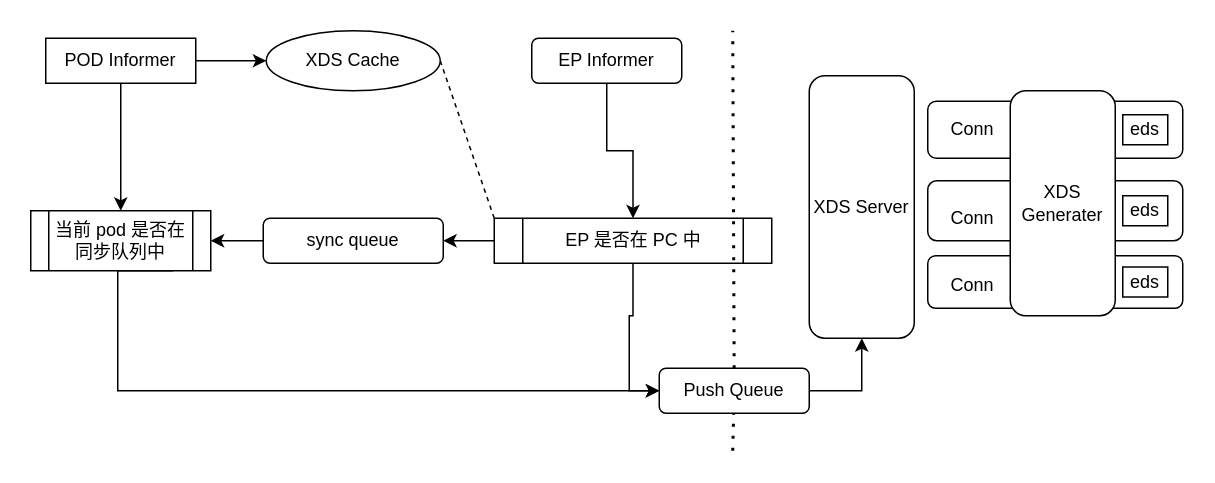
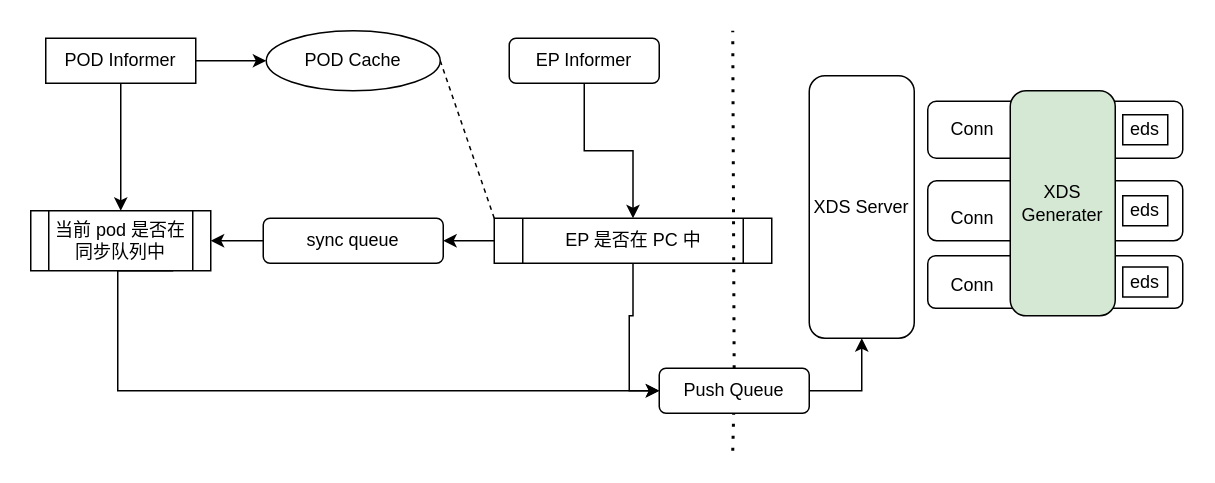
(353, 61) -> (353, 61)
(607, 61) -> (584, 61)
(1063, 203) -> (1063, 203)
